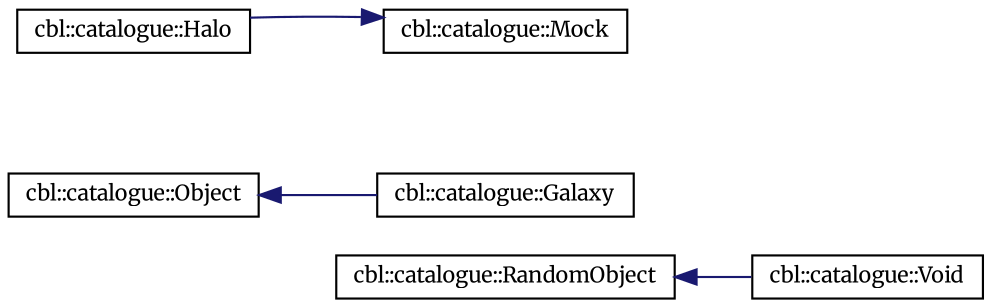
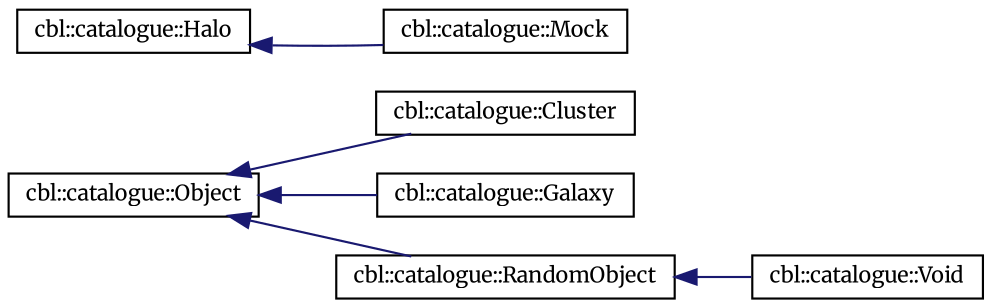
(305, 17) -> (328, 46)
none -> (505, 113)
none -> (331, 239)
